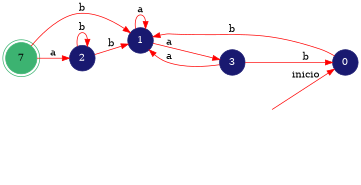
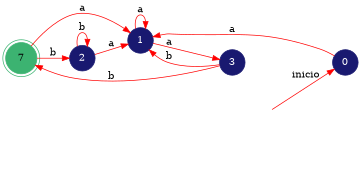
(82, 8) -> (82, 8)
(232, 29) -> (232, 29)
(111, 44) -> (111, 44)
(53, 53) -> (53, 53)
(169, 56) -> (169, 56)
(285, 62) -> (131, 80)
